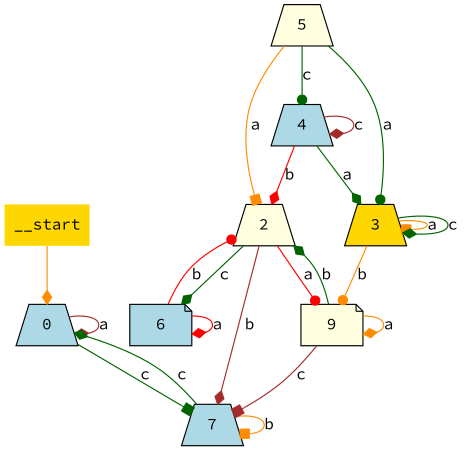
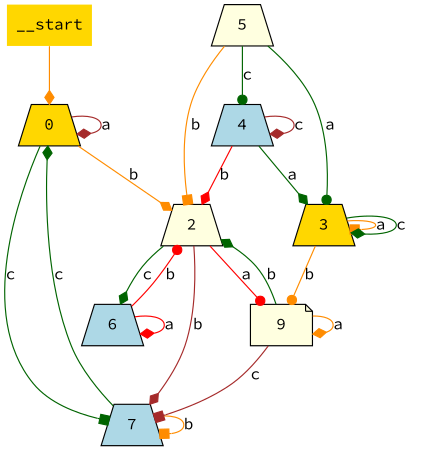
(256, 125) -> (196, 125)
none -> (119, 174)
(47, 325) -> (49, 125)
(161, 325) -> (113, 325)
